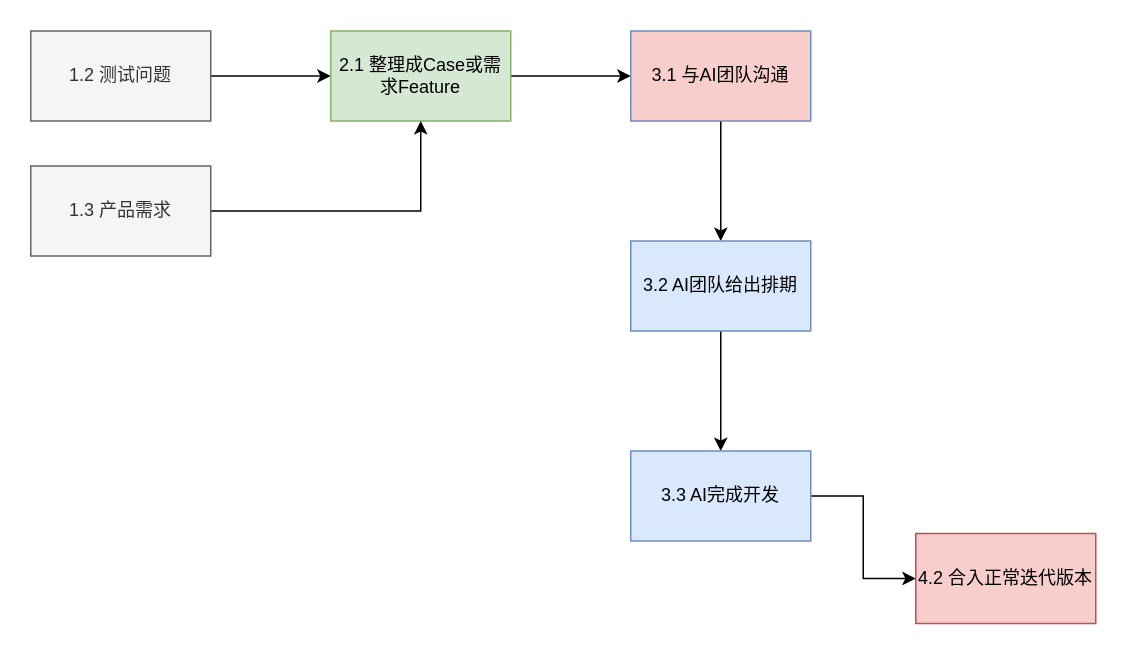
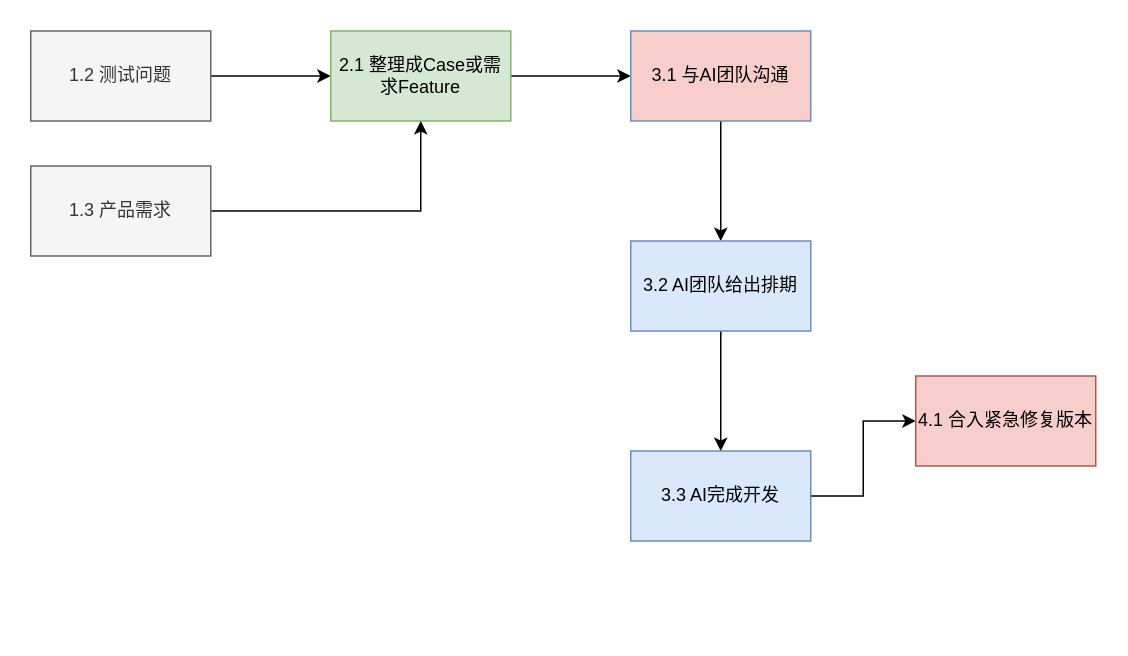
none -> (1006, 421)
none -> (863, 436)
(863, 559) -> none
(1006, 578) -> none
